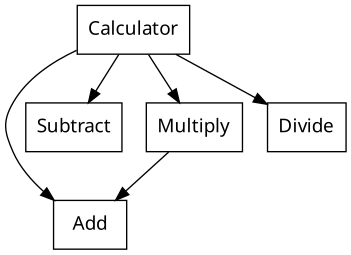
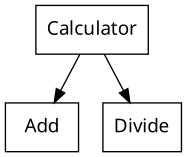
(74, 127) -> none
(194, 127) -> none
